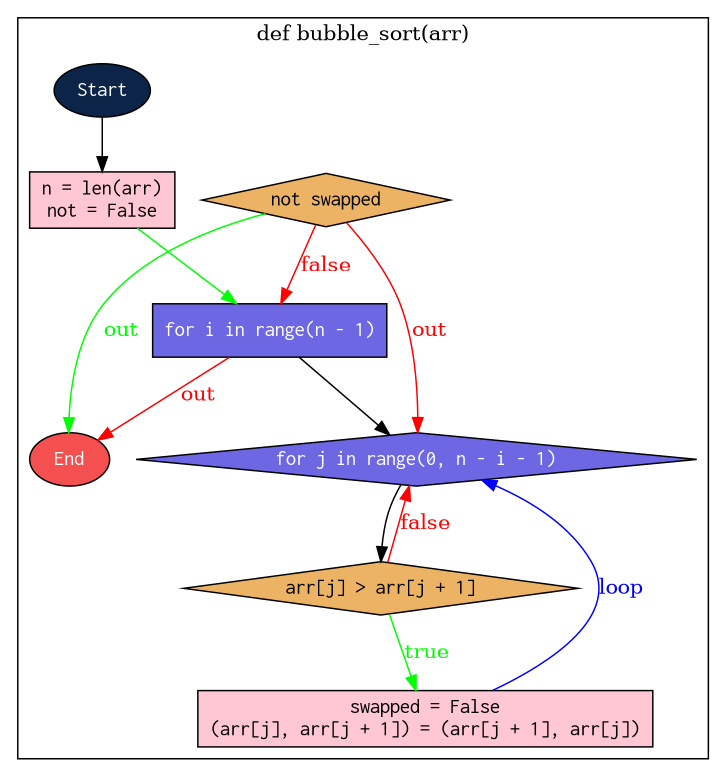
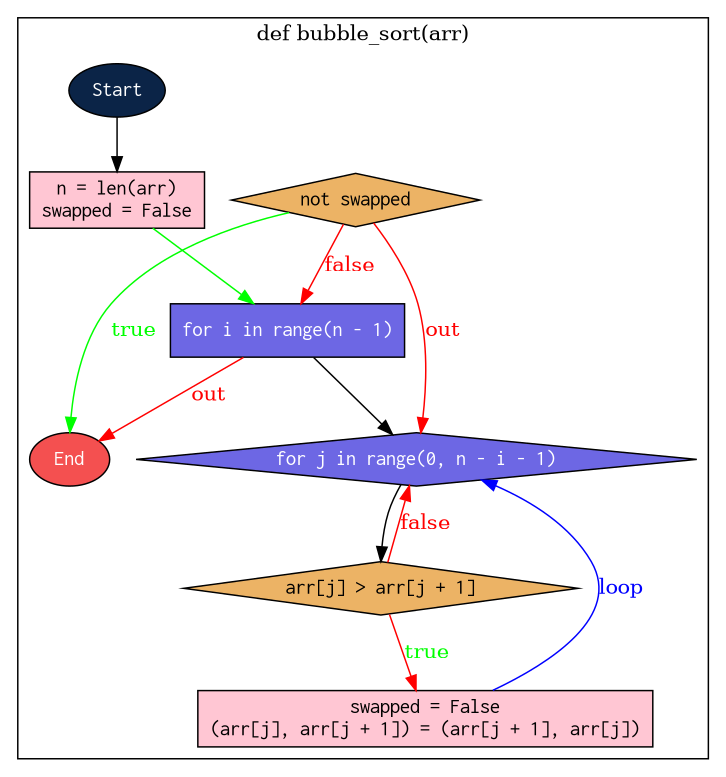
(102, 200) -> (117, 200)
(122, 330) -> (134, 330)
(400, 645) -> (400, 645)
